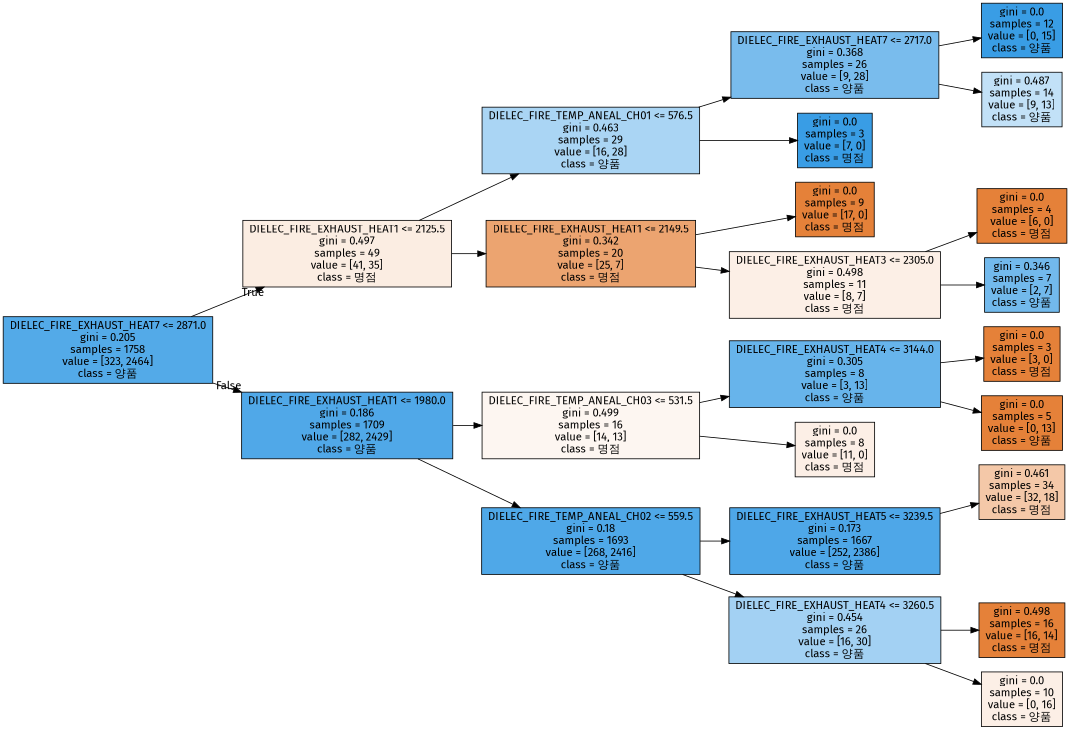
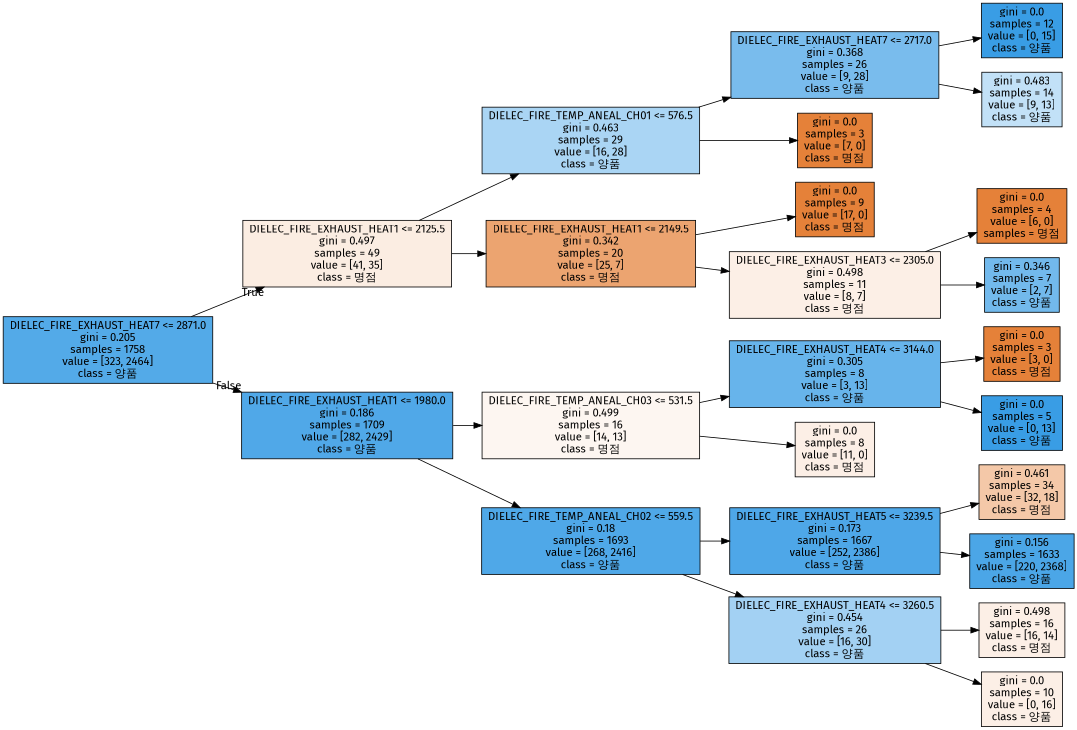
(1022, 100) -> (1022, 100)
(835, 140) -> (835, 140)
(1022, 216) -> (1022, 216)
(1022, 423) -> (1022, 423)
none -> (1022, 561)
(1022, 630) -> (1022, 630)
